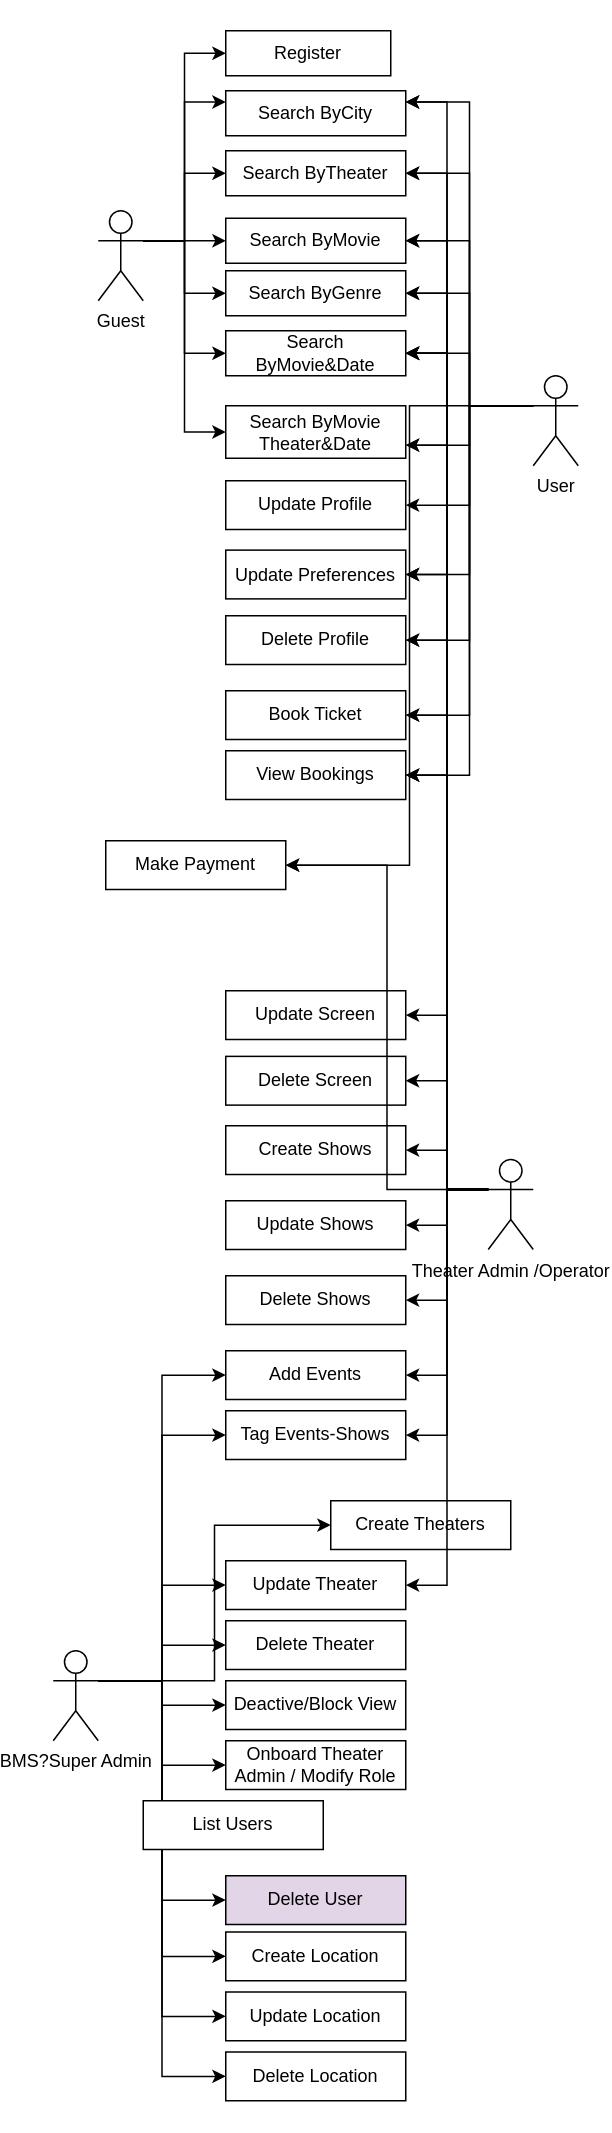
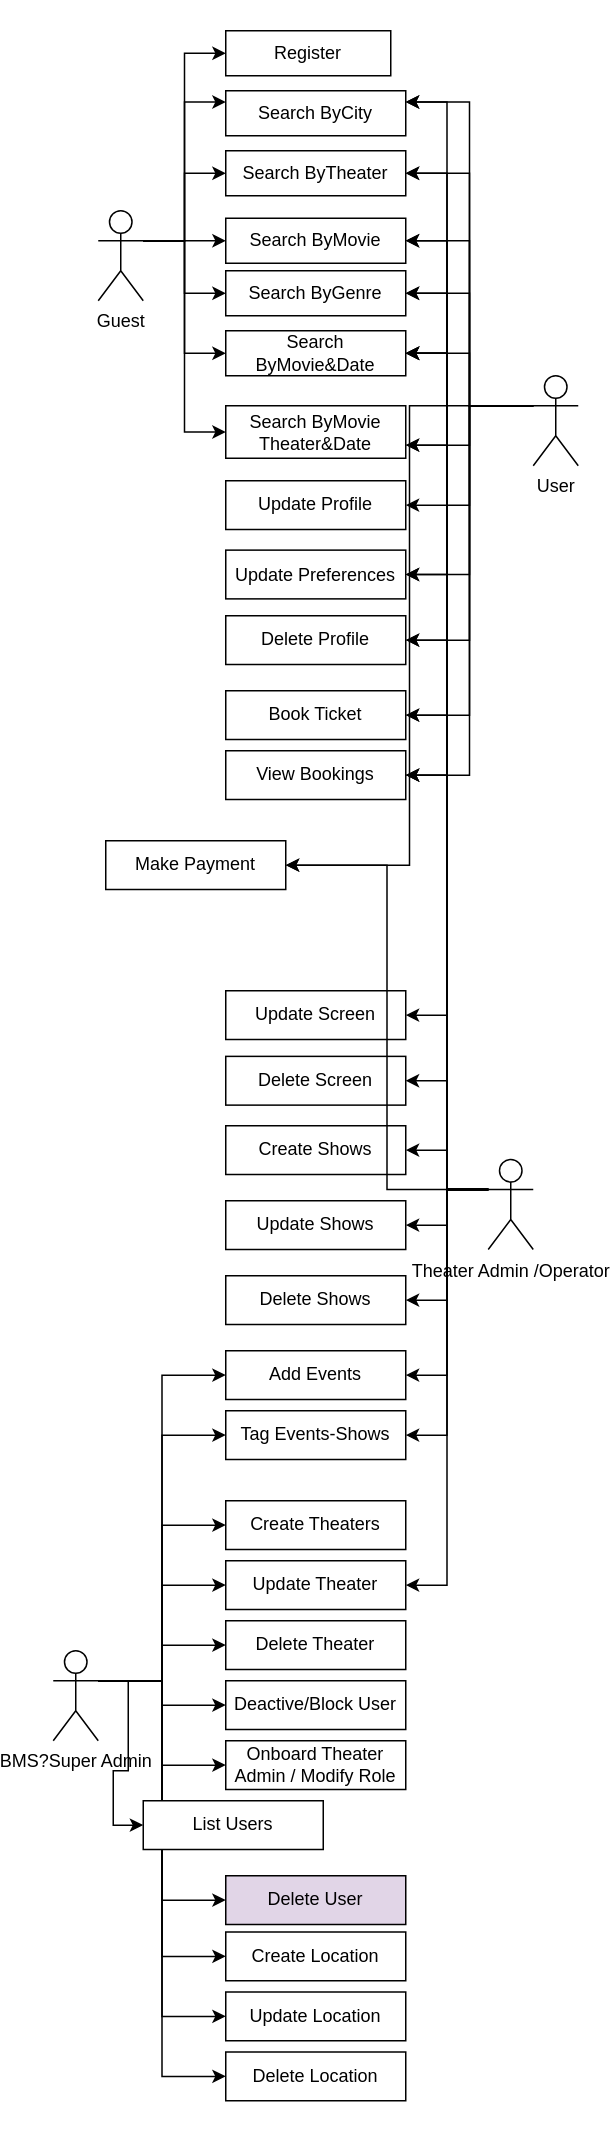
(421, 1525) -> (316, 1525)
(316, 1705) -> (316, 1705)
none -> (128, 1771)
